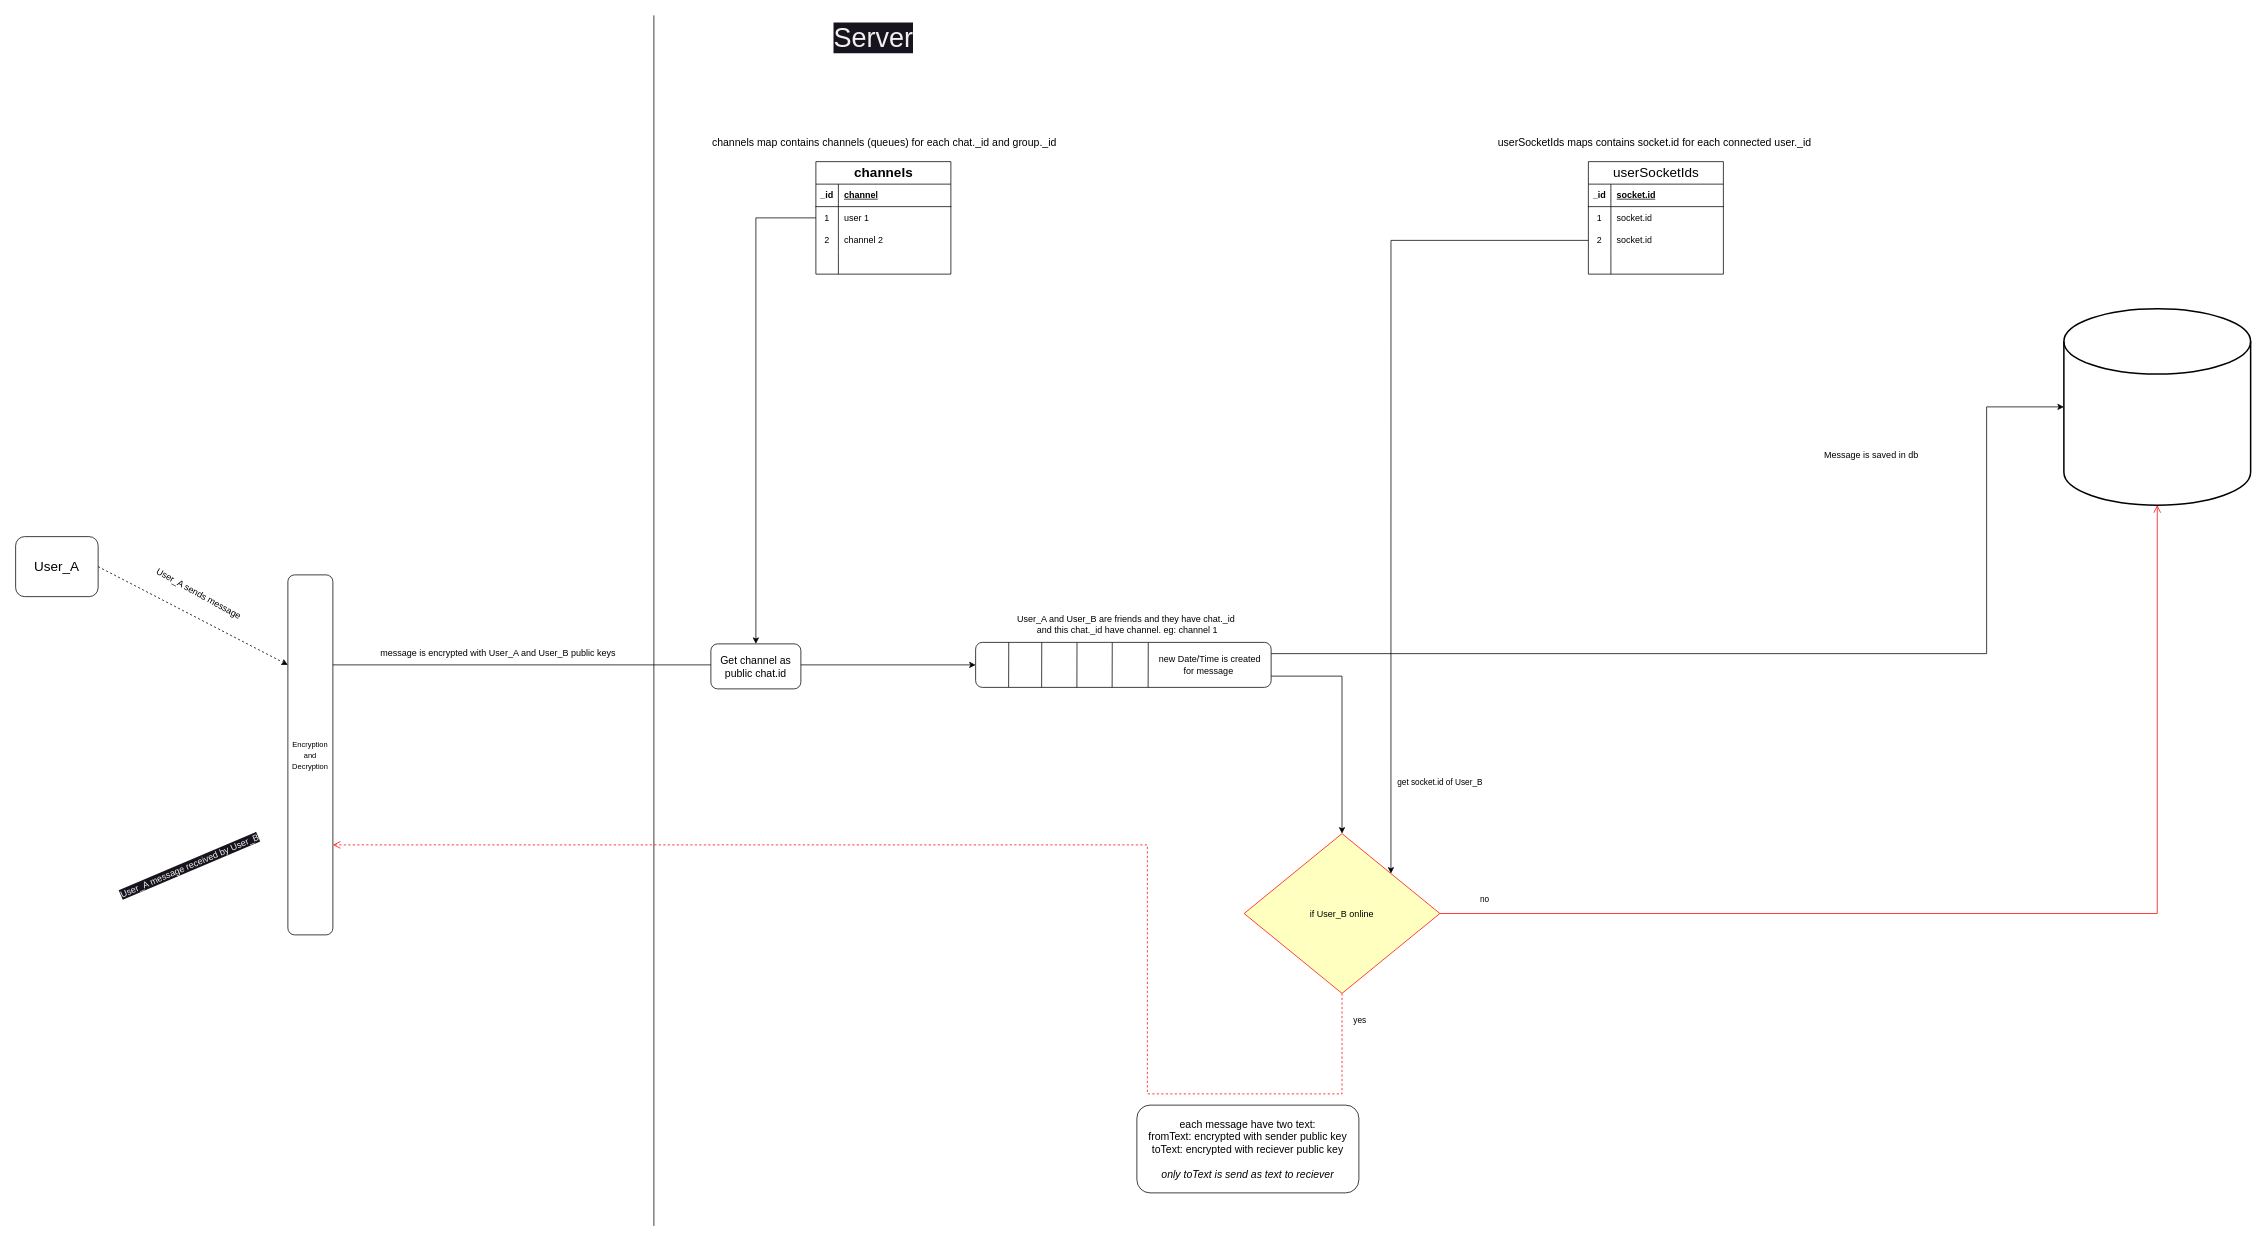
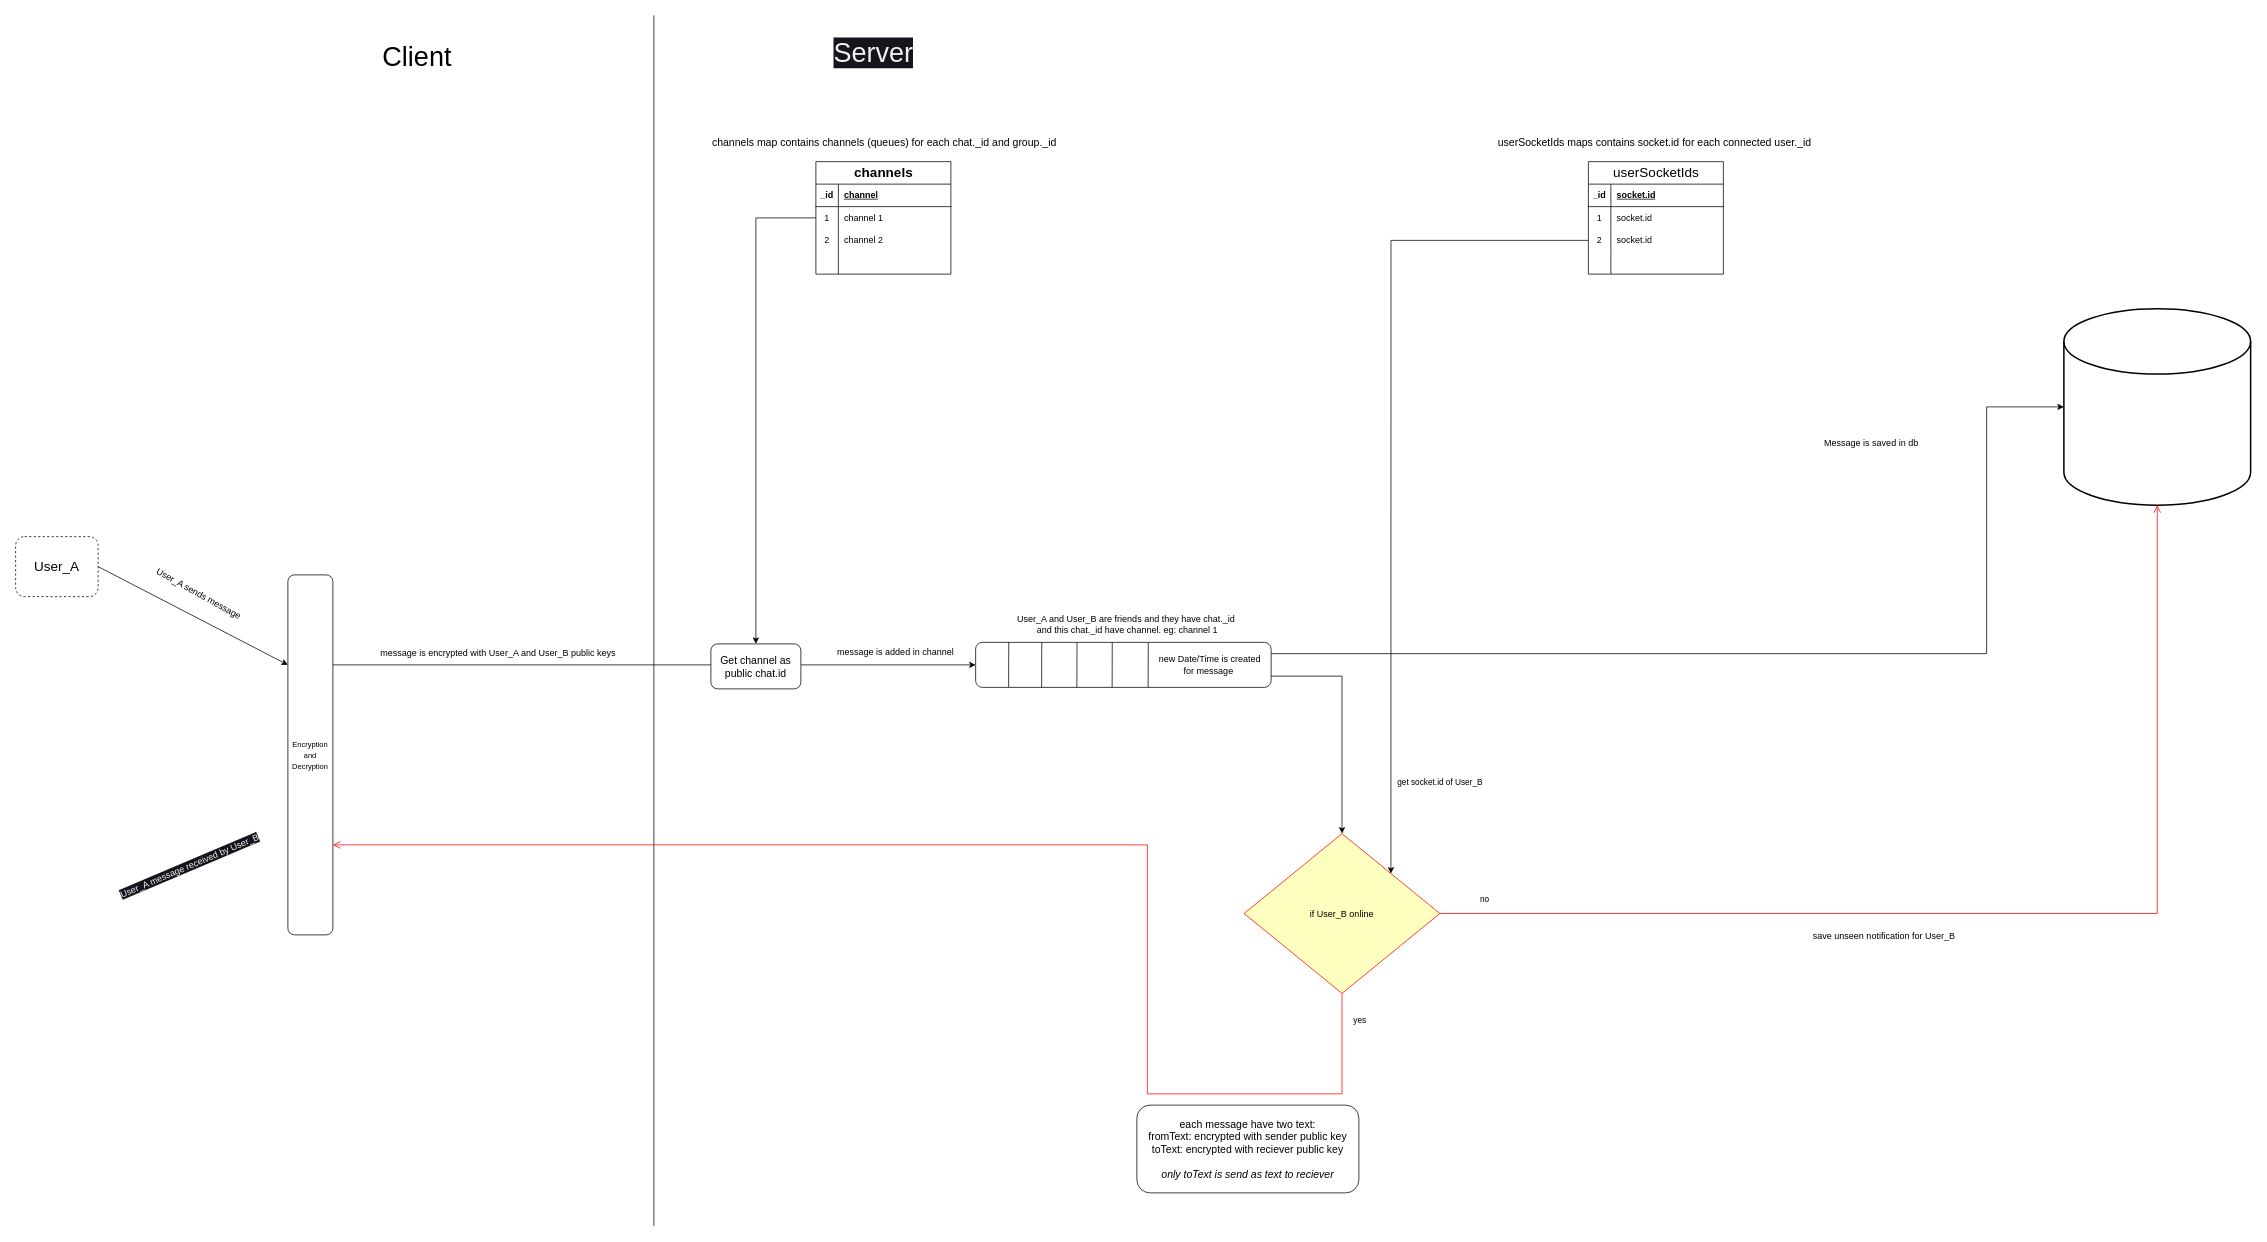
(877, 41) -> (877, 56)
none -> (417, 56)
(858, 218) -> (864, 218)
(1871, 455) -> (1871, 444)
(57, 567) -> (57, 567)
(191, 615) -> (191, 615)
none -> (895, 652)
(1013, 845) -> (1013, 845)
none -> (1883, 936)
